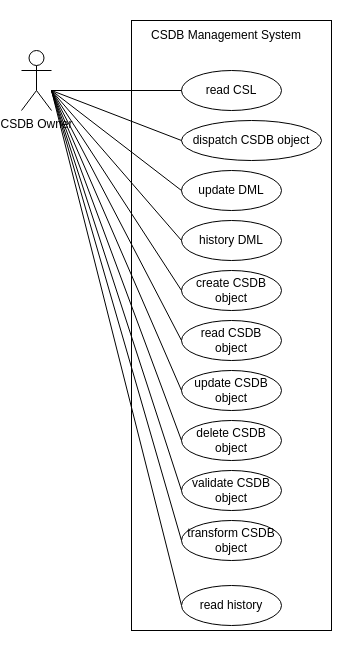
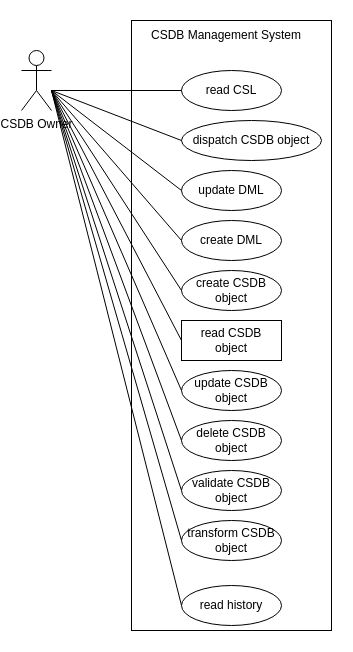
(232, 241) -> (232, 241)
(232, 341) -> (232, 341)
